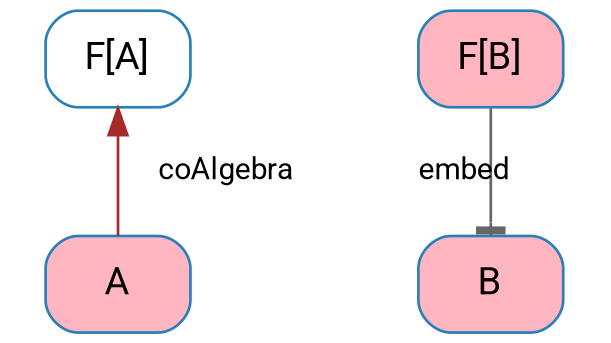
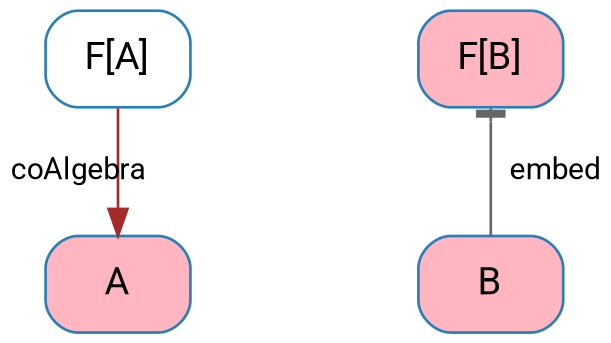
(491, 165) -> (491, 179)
(118, 186) -> (118, 158)
